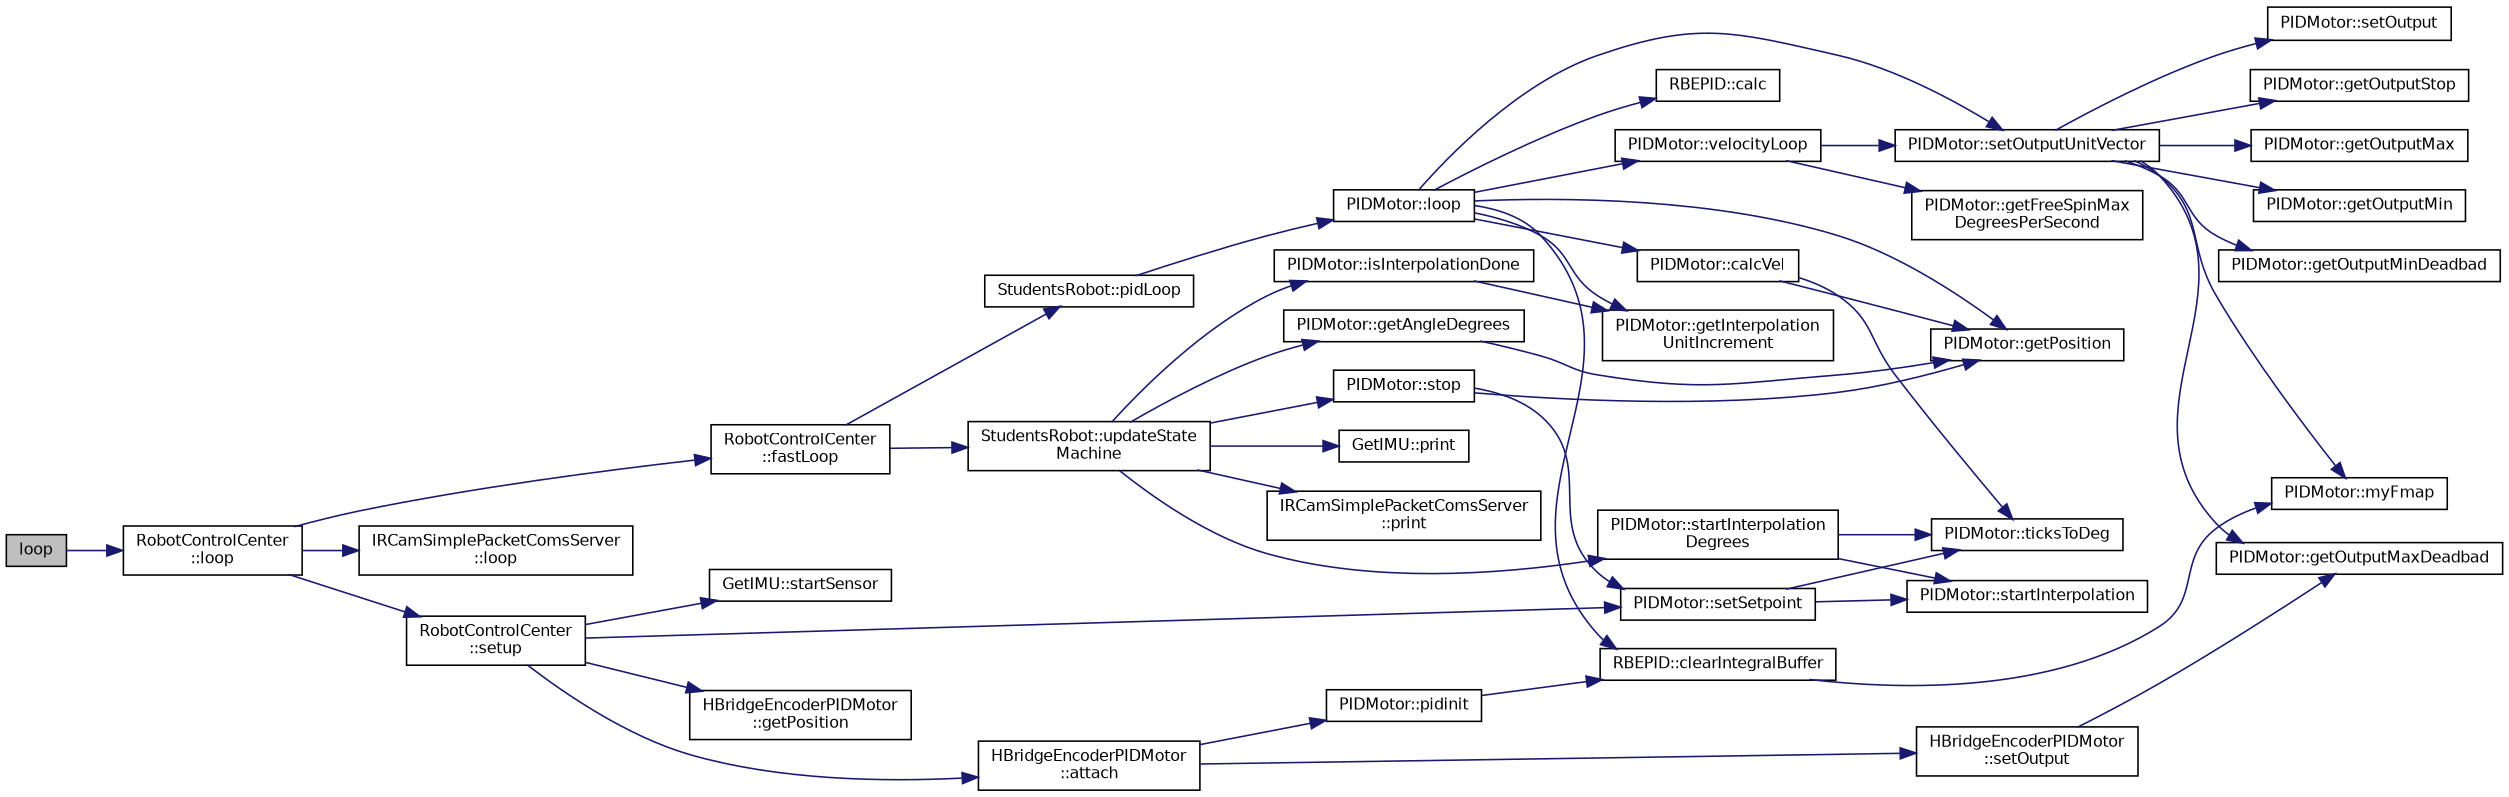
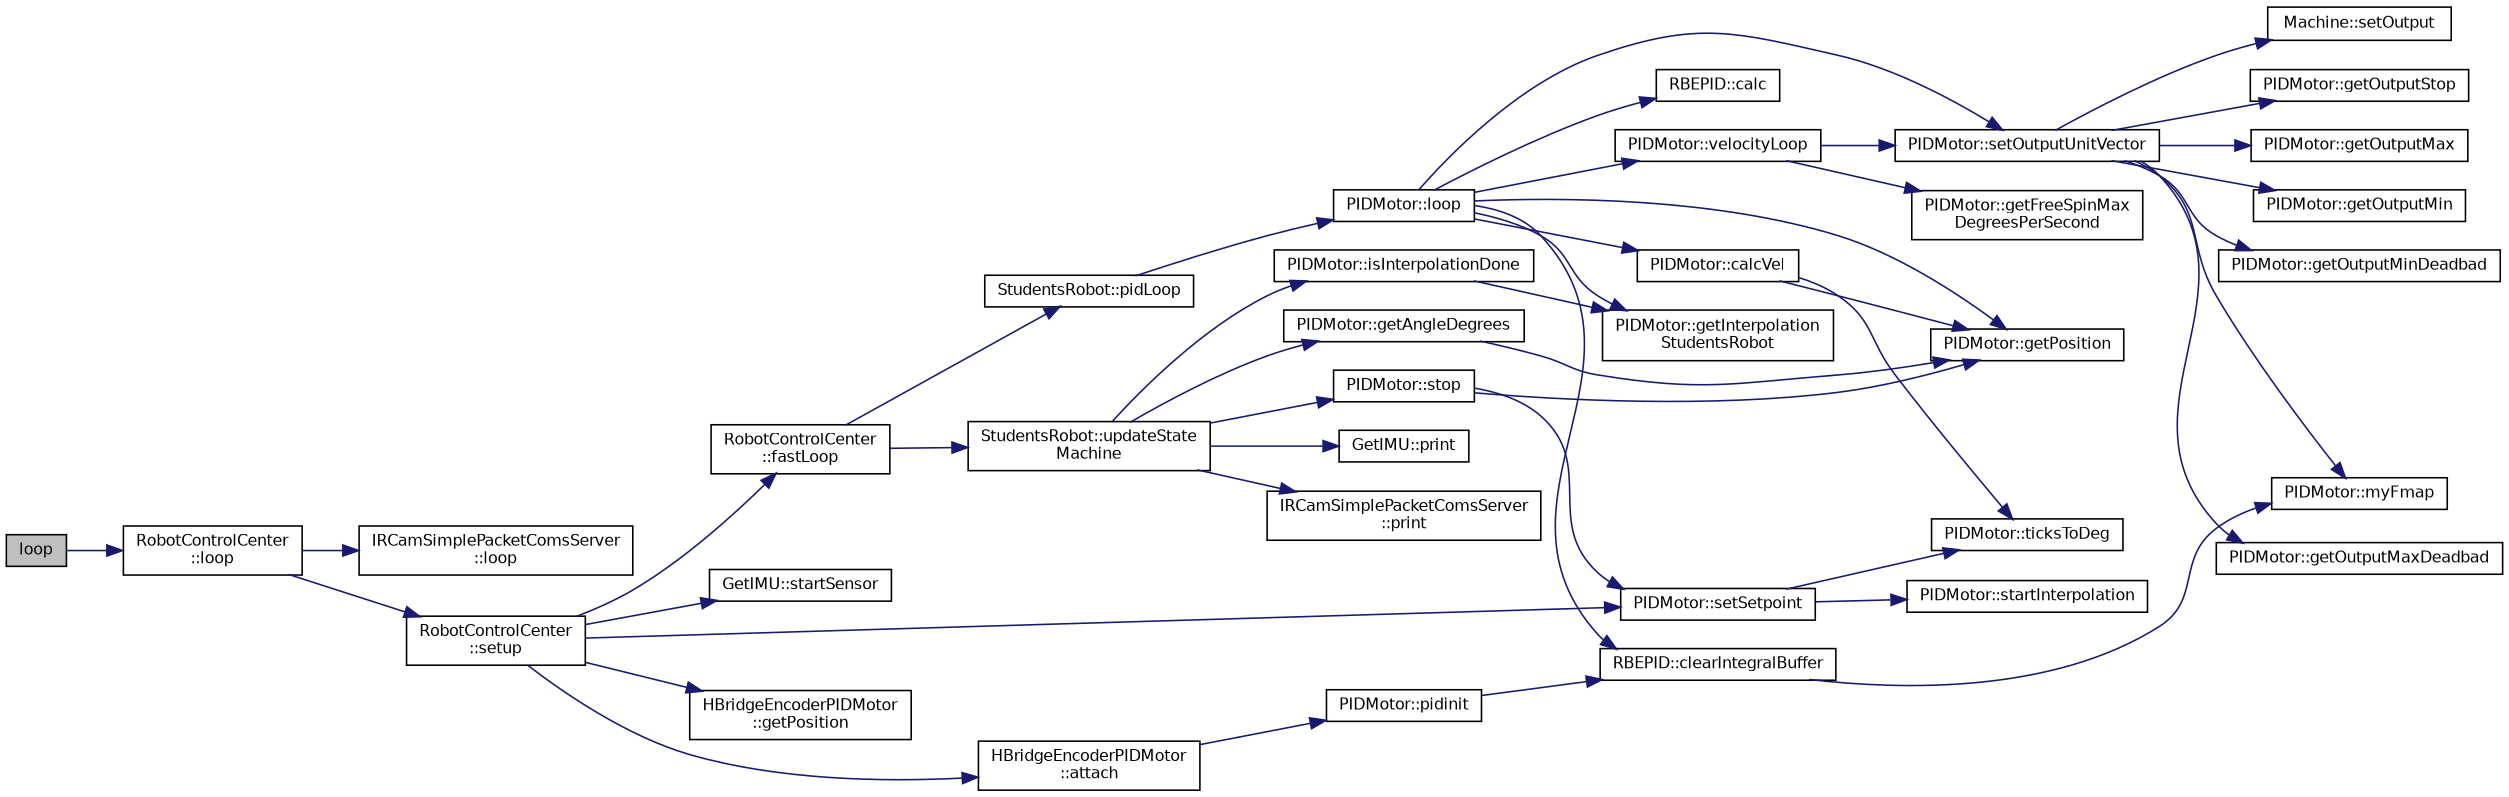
(2359, 24) -> (2359, 24)
(1718, 335) -> (1718, 335)
(493, 487) -> (677, 560)
(1718, 535) -> none
(2027, 751) -> none
